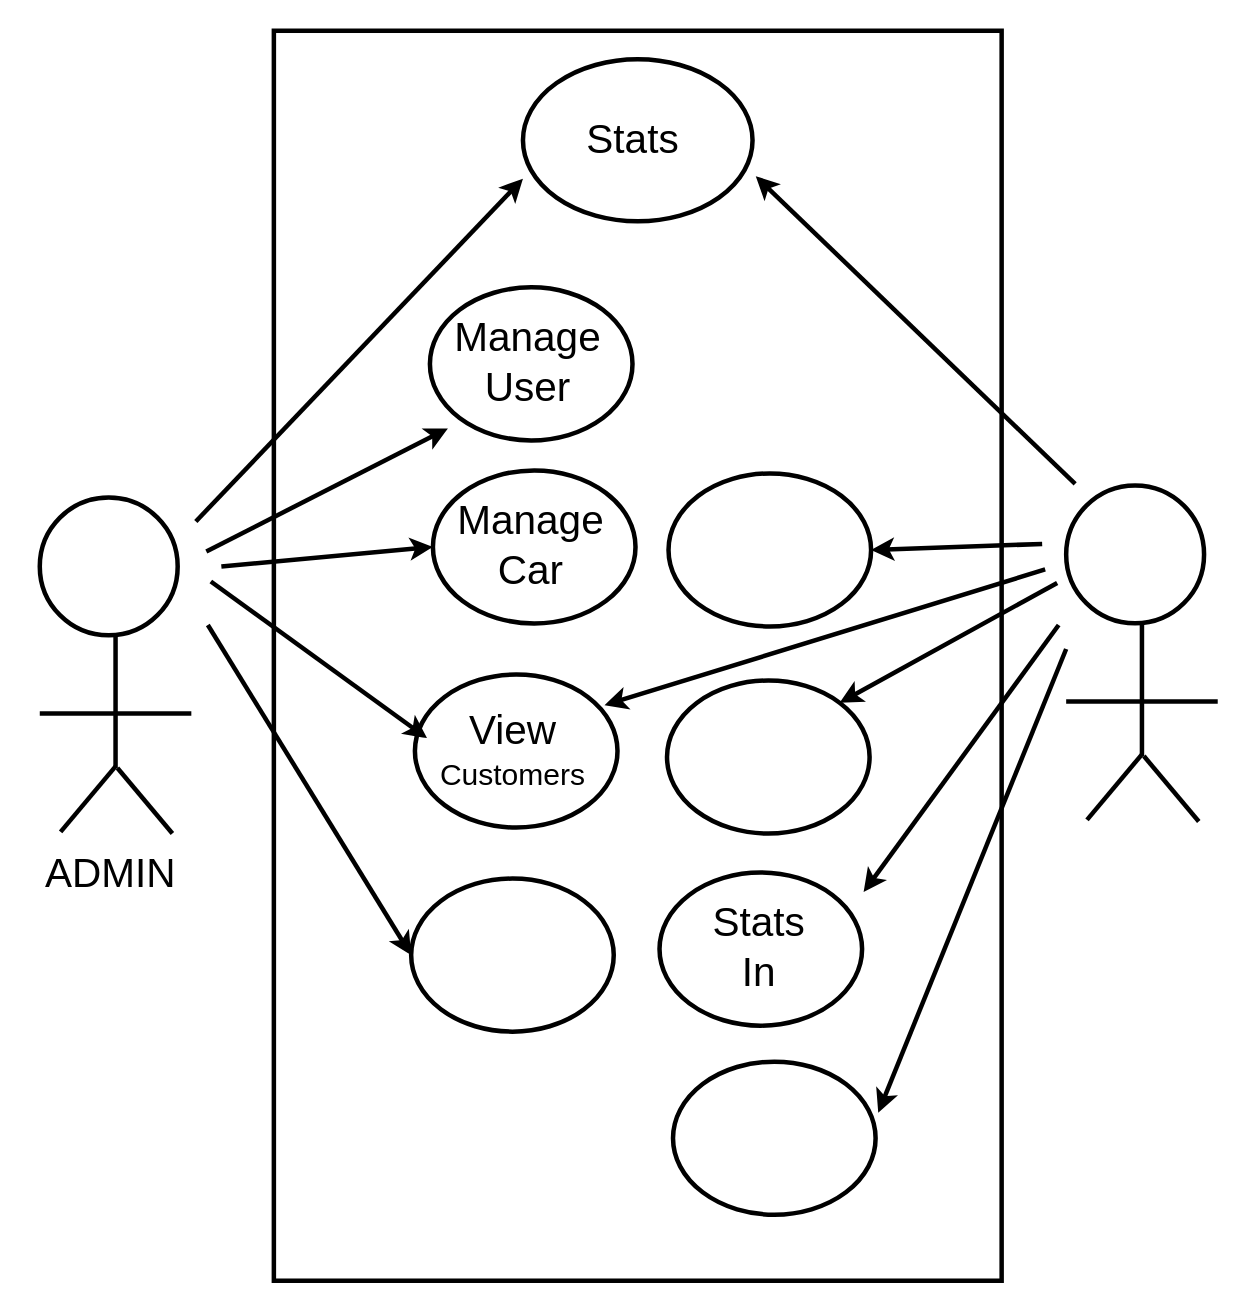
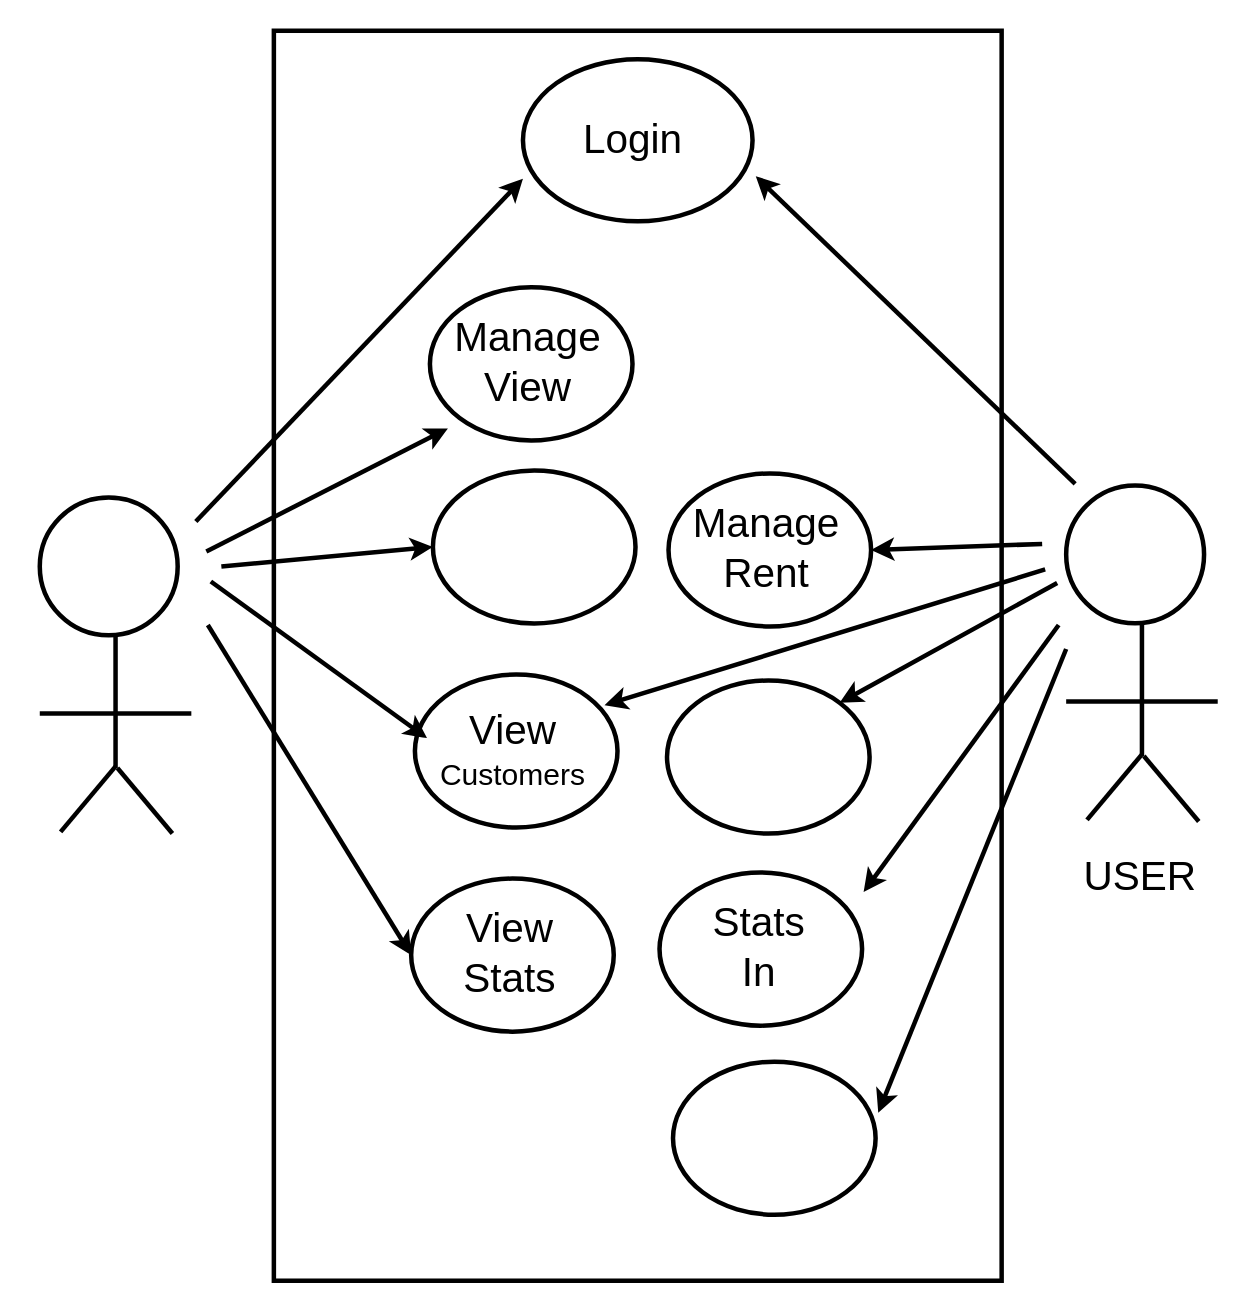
(633, 140) -> (633, 140)
(528, 362) -> (528, 362)
(530, 545) -> none
none -> (766, 548)
(110, 874) -> none
none -> (1139, 877)
none -> (509, 953)
